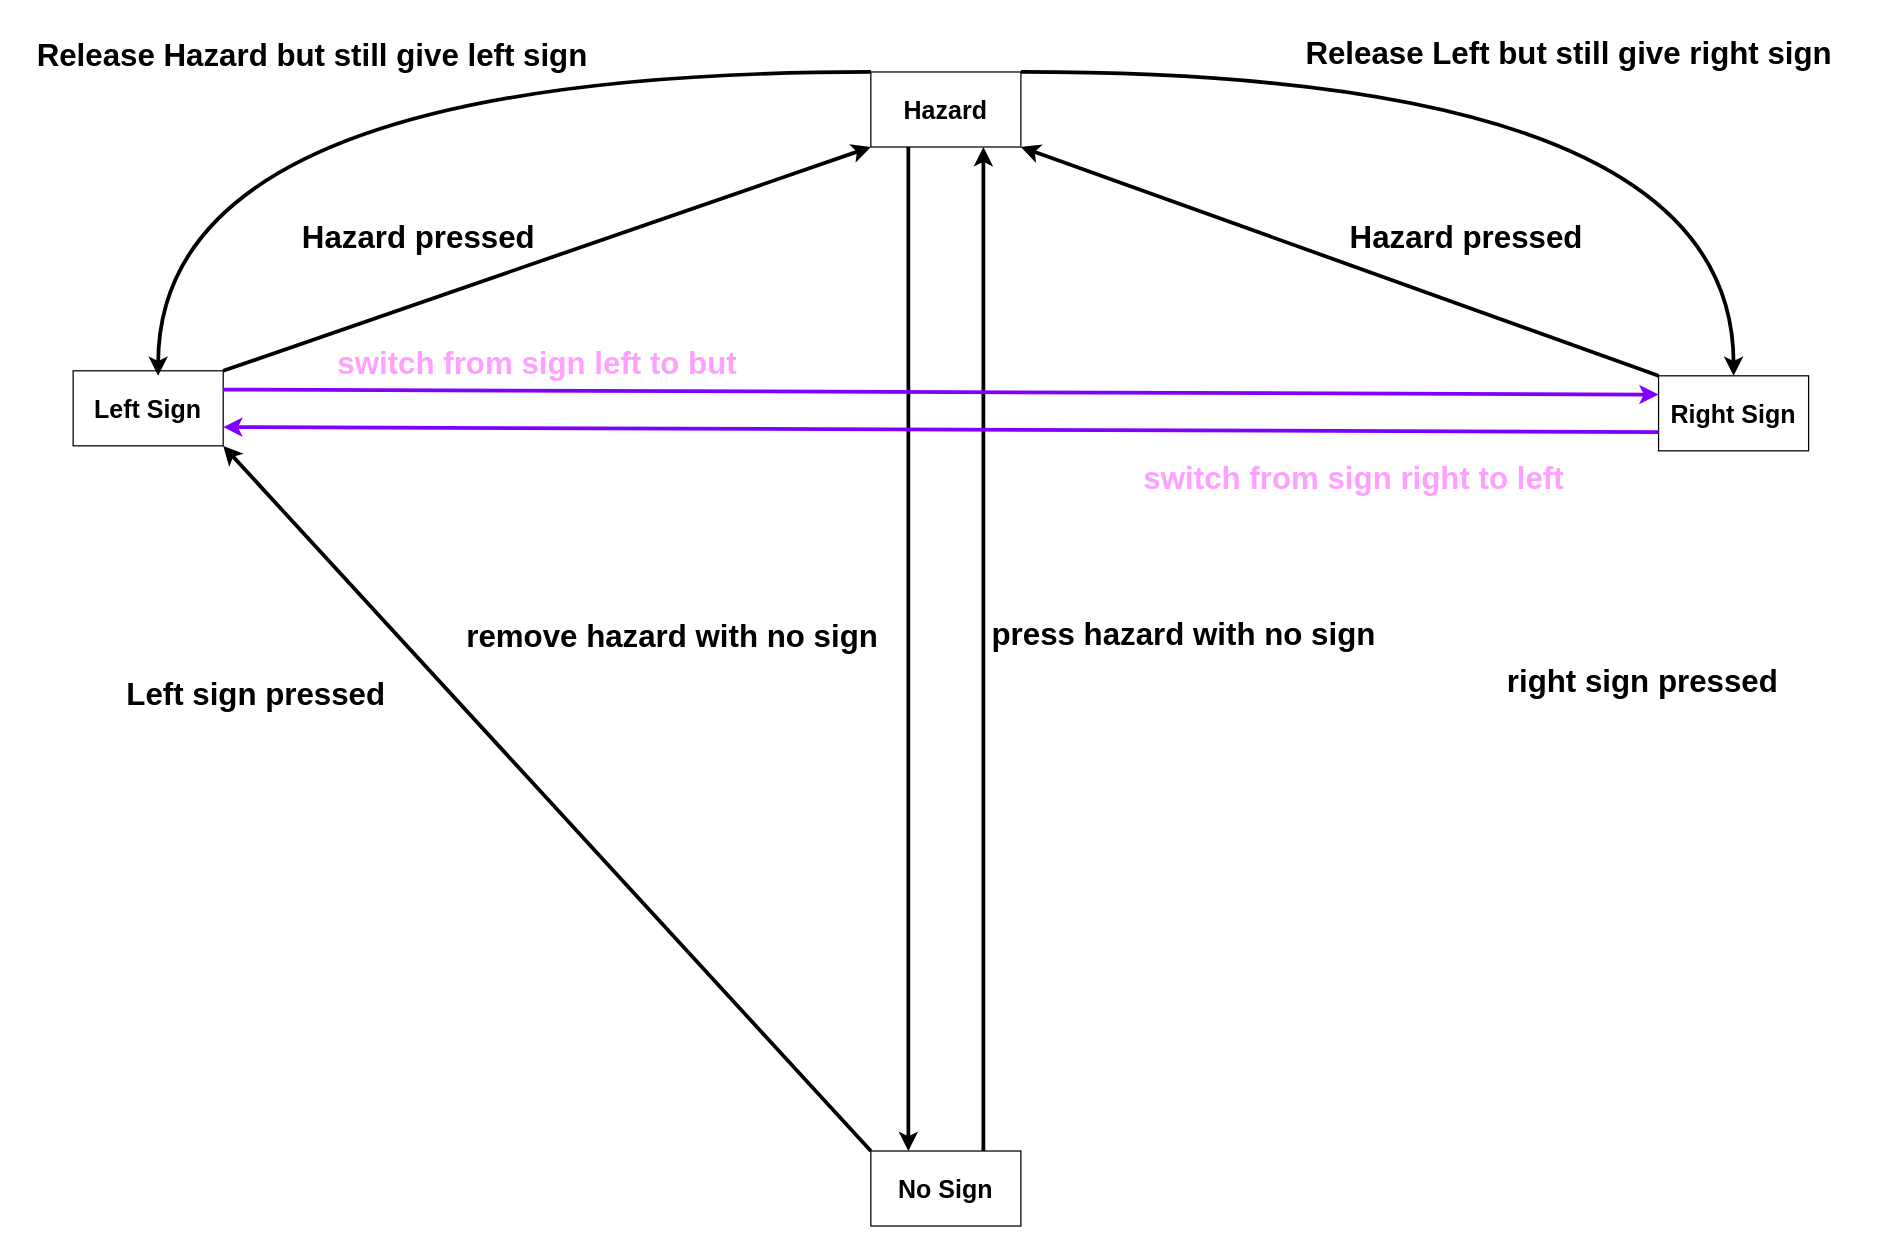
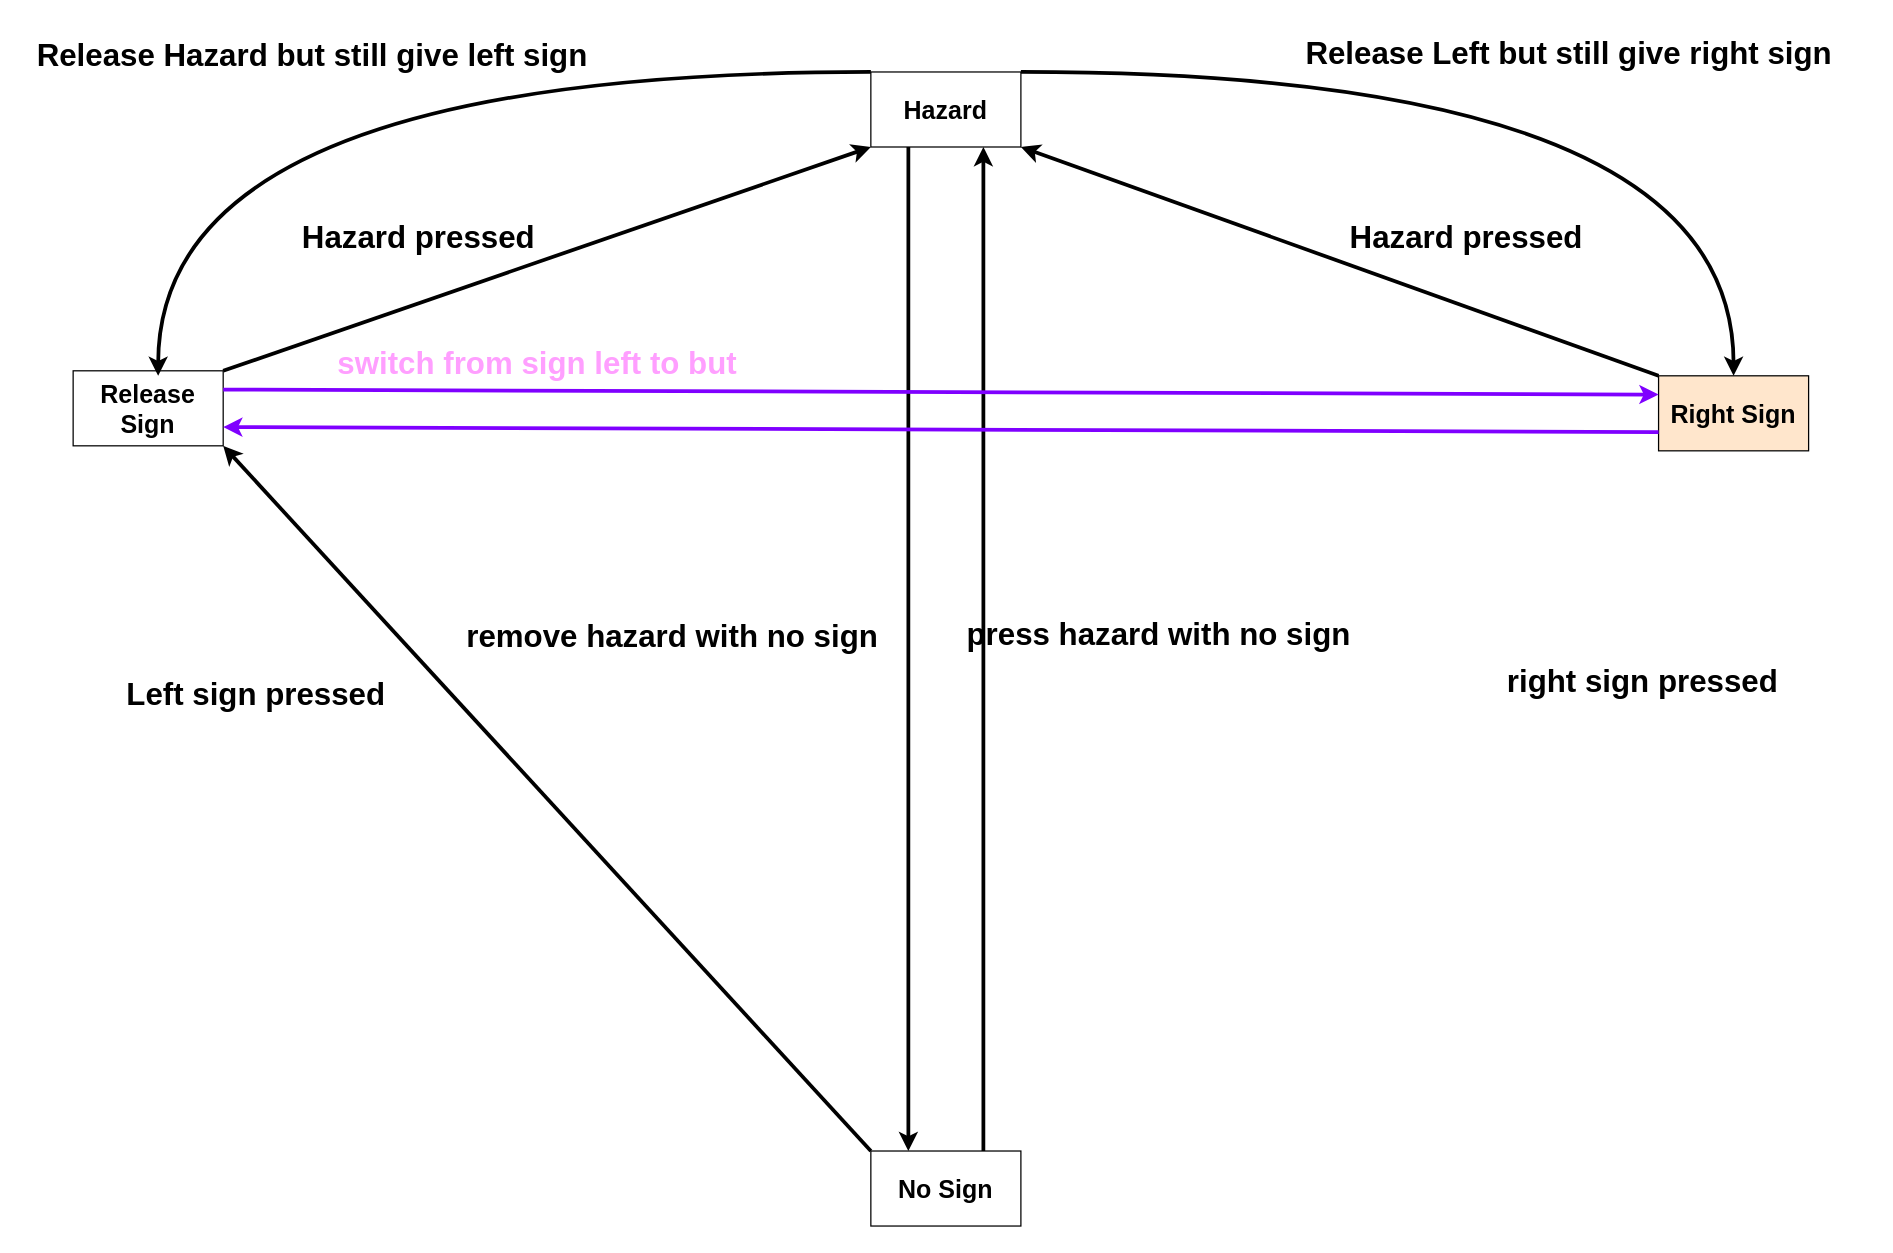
(148, 408) -> (148, 408)
(1733, 413) -> (1733, 413)
(1353, 477) -> none
(1183, 633) -> (1158, 633)
